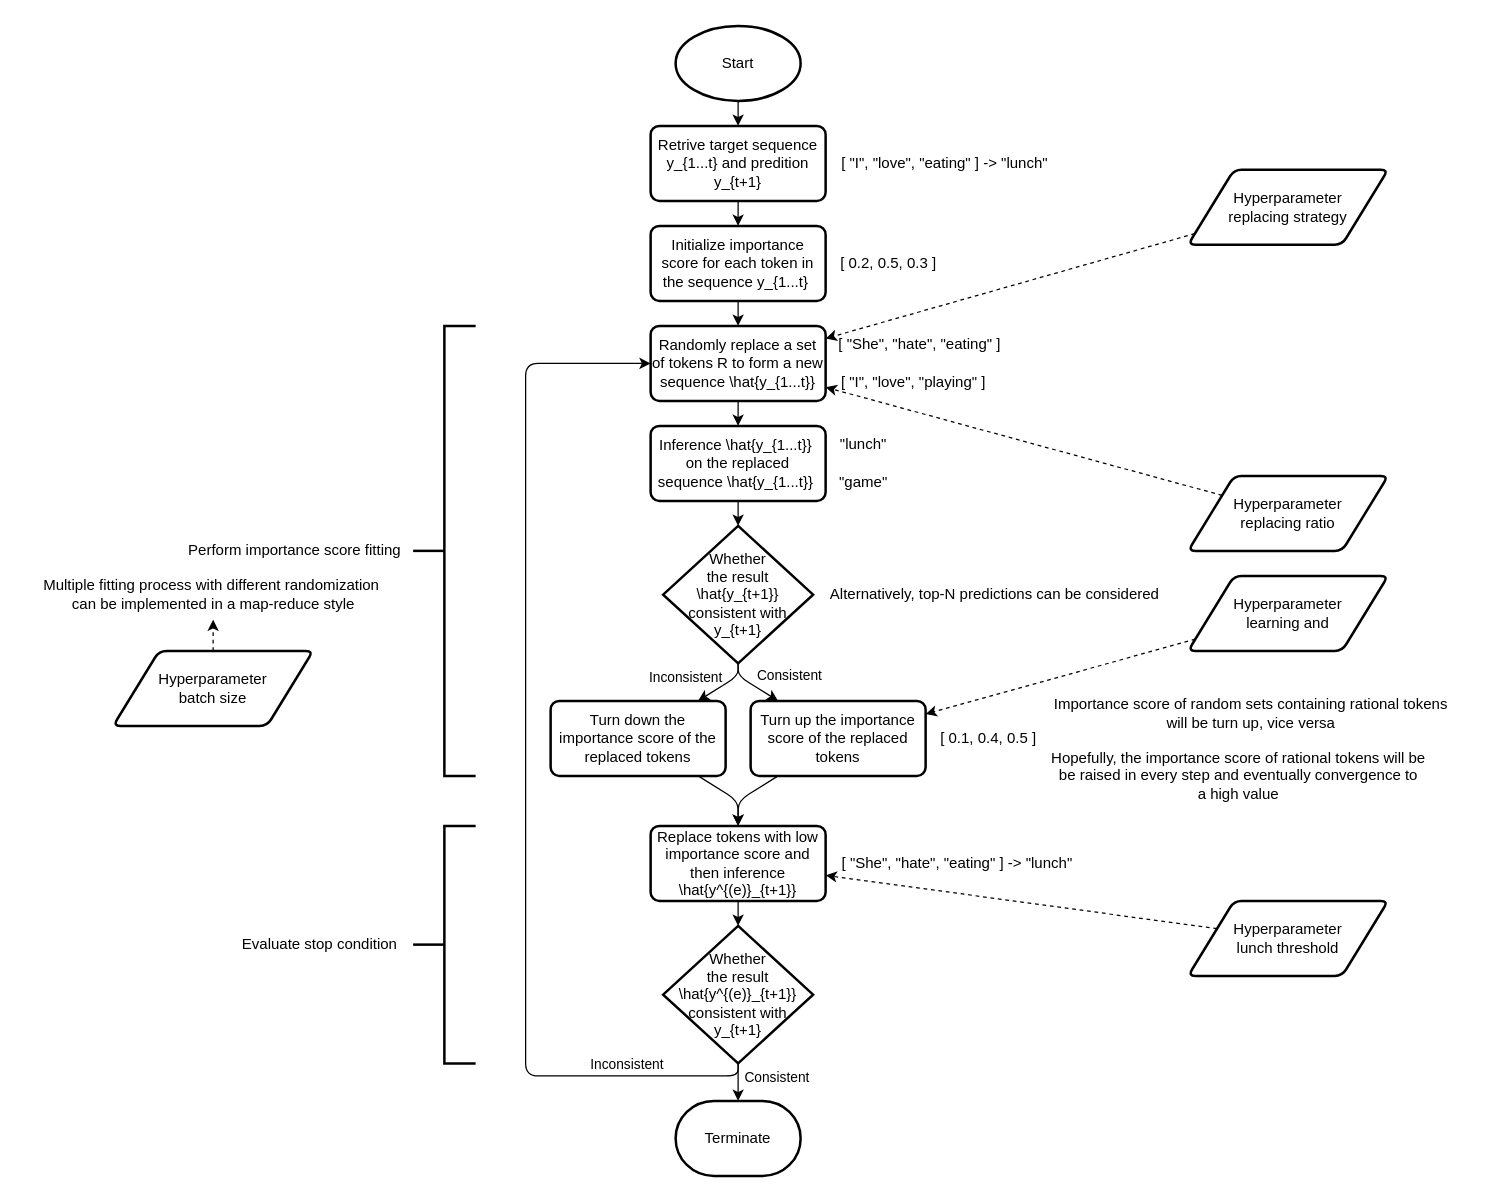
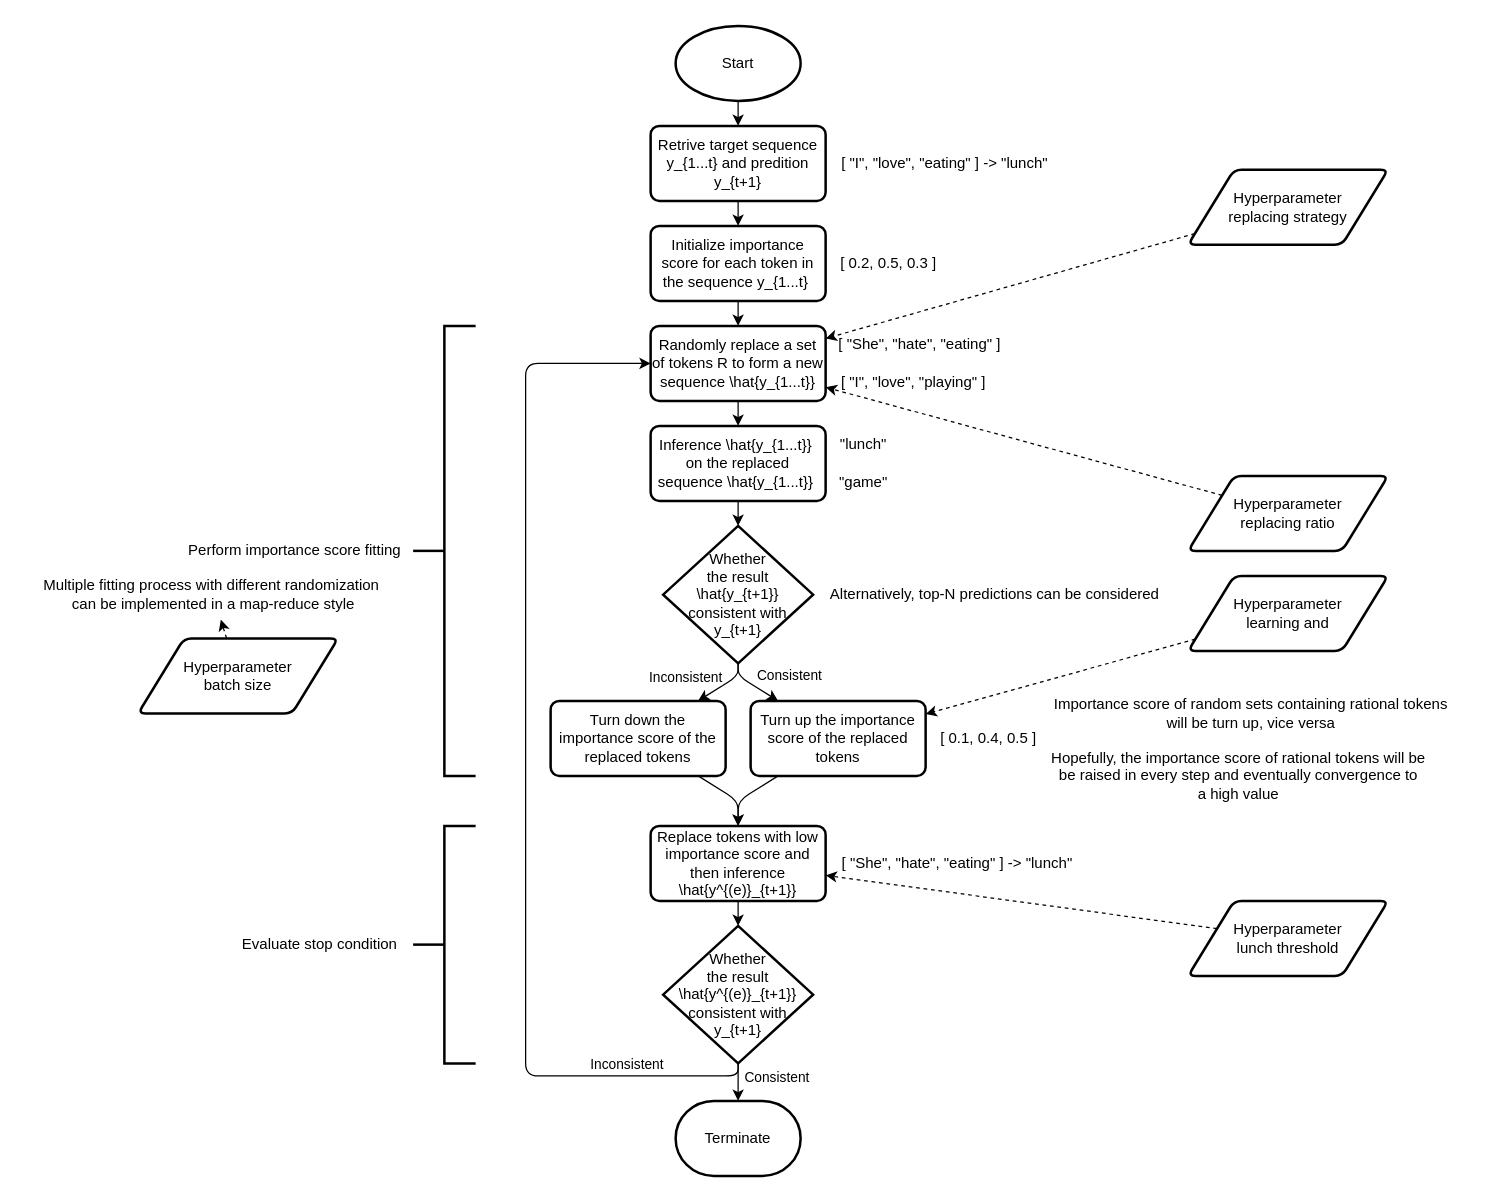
(213, 688) -> (238, 676)
